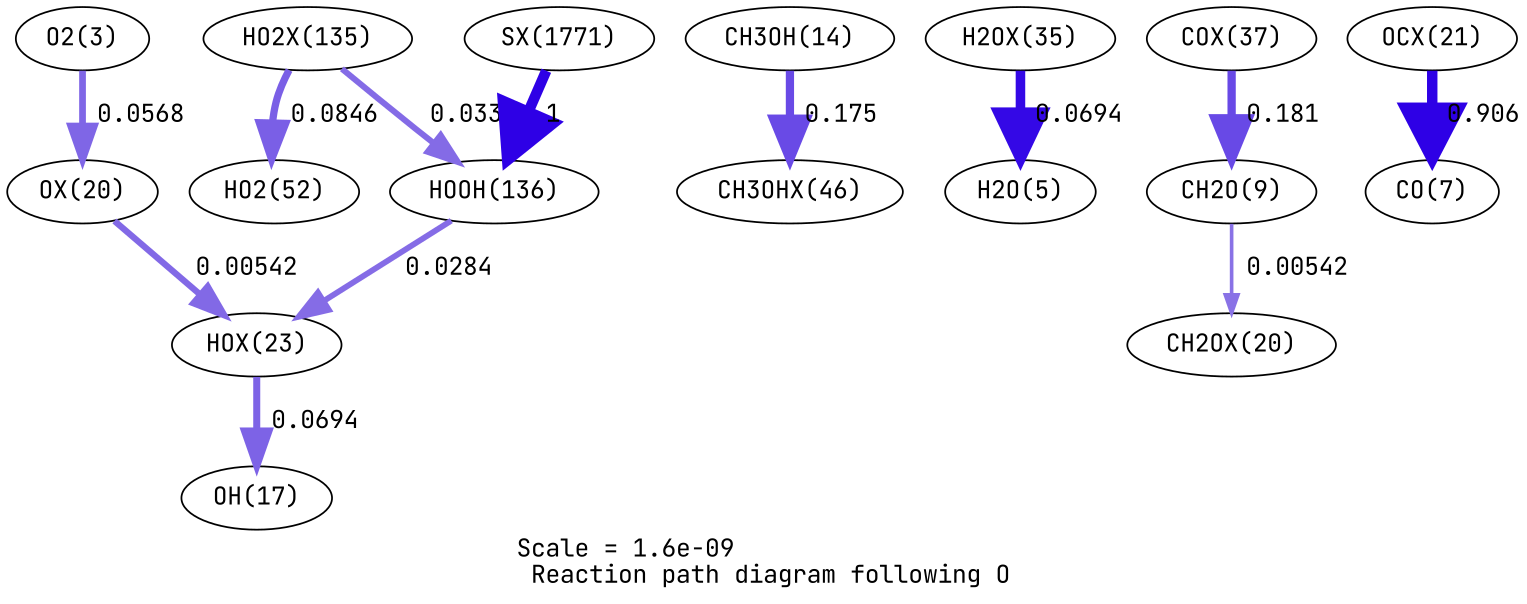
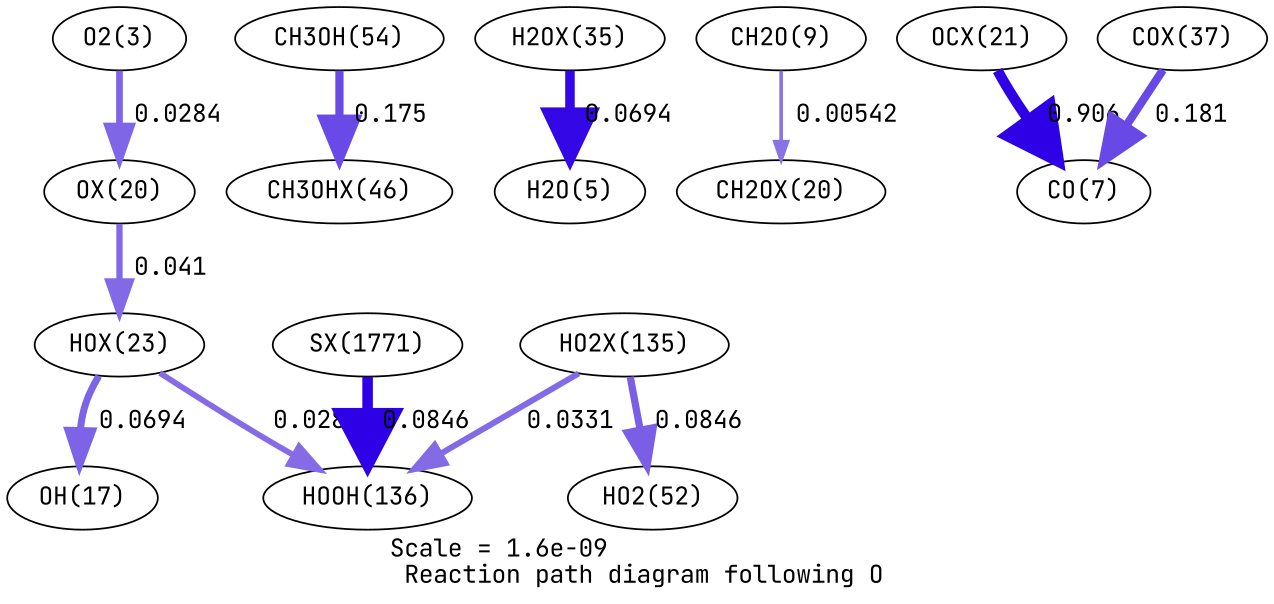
(790, 39) -> (339, 39)
(1232, 94) -> (1144, 98)
(134, 115) -> (171, 115)
(546, 115) -> (419, 421)
(388, 261) -> (226, 415)
(240, 268) -> (163, 268)
